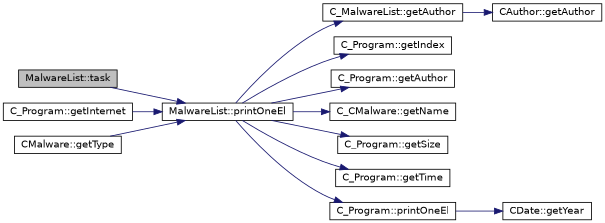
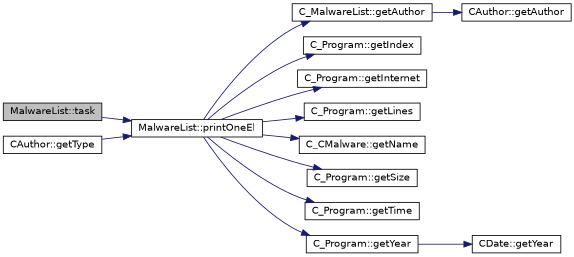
(393, 79) -> (362, 112)
(143, 112) -> (267, 103)
(68, 145) -> (53, 145)
(393, 211) -> (362, 244)
